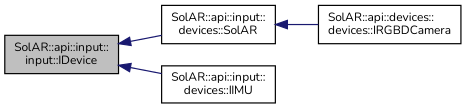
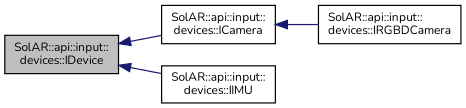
(218, 25) -> (218, 25)
(390, 25) -> (390, 25)
(62, 54) -> (62, 54)
